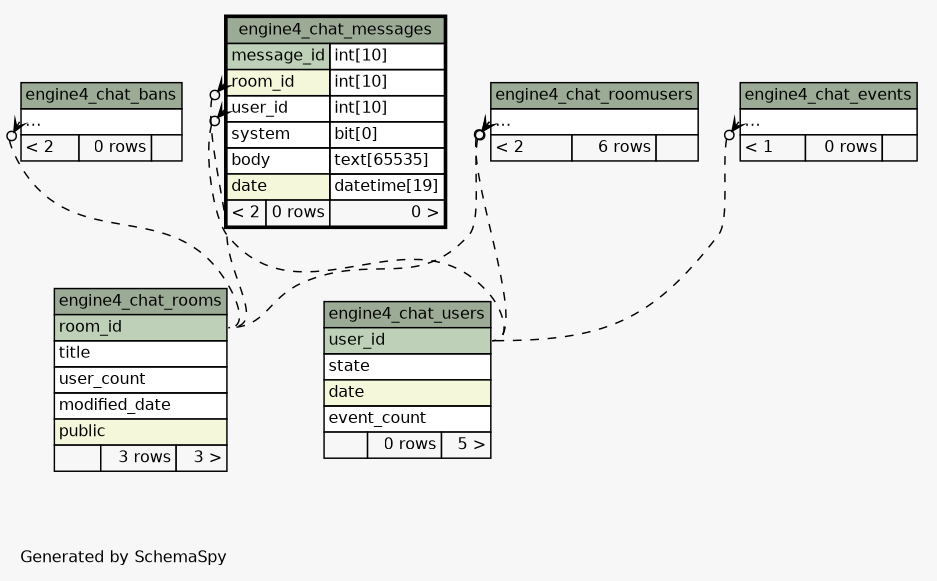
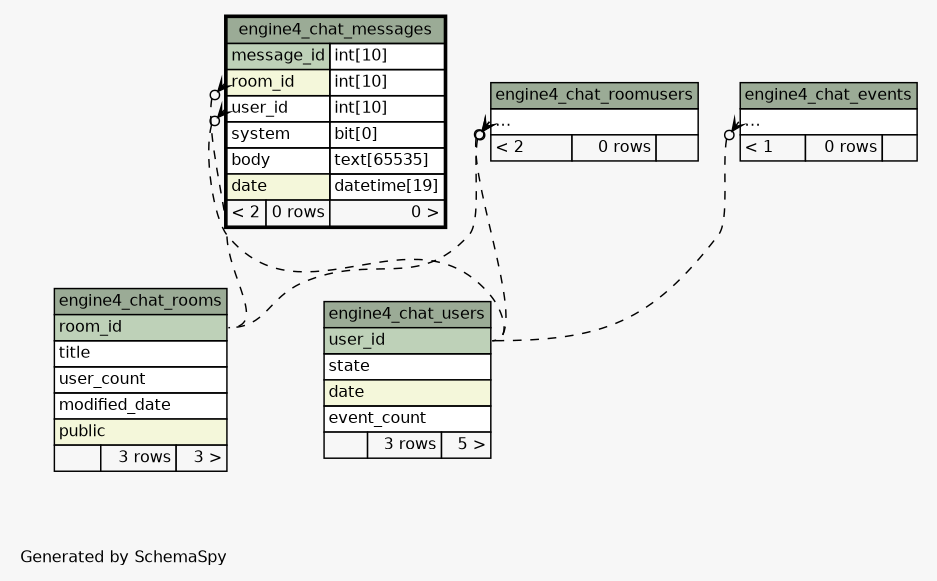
(101, 122) -> none
(625, 147) -> (625, 147)
(410, 444) -> (410, 444)
